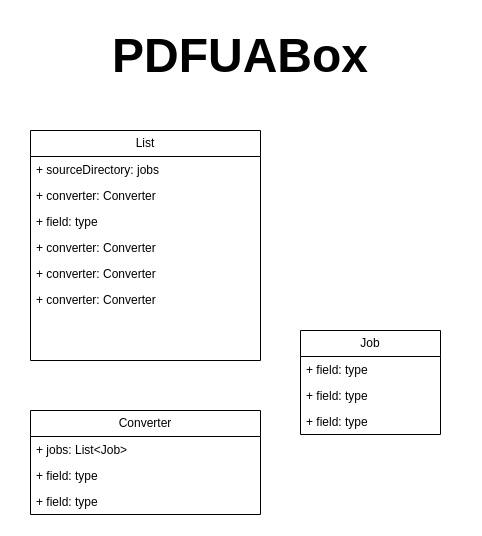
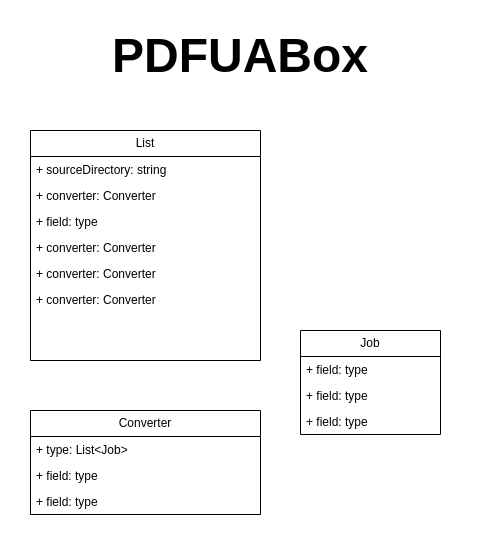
(108, 171) -> (113, 171)
(87, 451) -> (87, 451)
